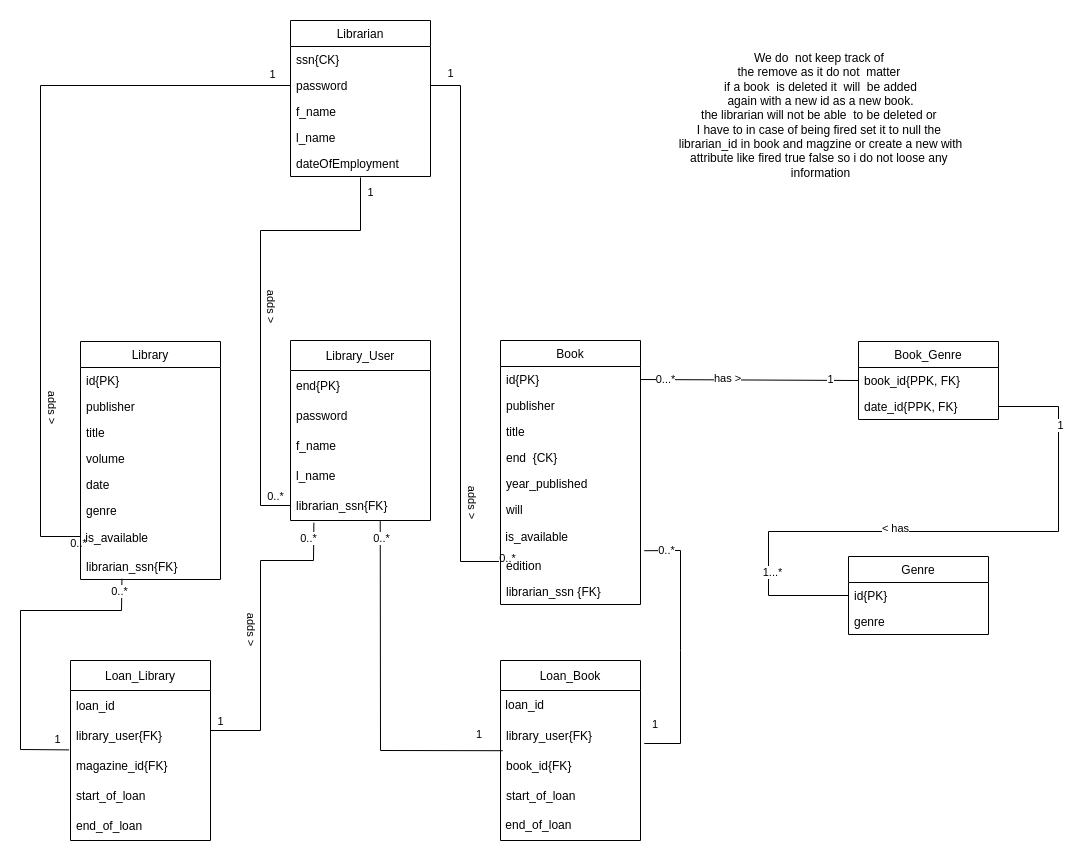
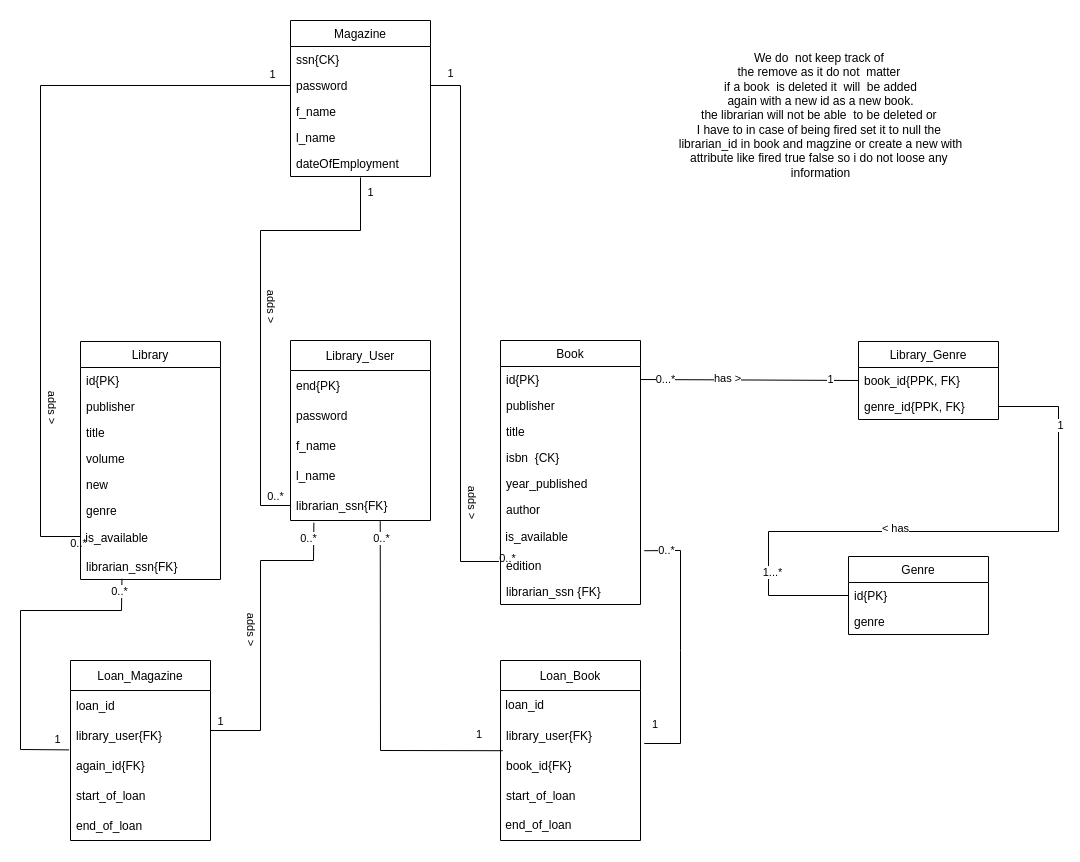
(360, 34) -> (360, 34)
(928, 355) -> (928, 355)
(913, 407) -> (916, 407)
(535, 458) -> (536, 458)
(99, 485) -> (96, 485)
(515, 510) -> (526, 510)
(140, 676) -> (140, 676)
(123, 766) -> (113, 766)
